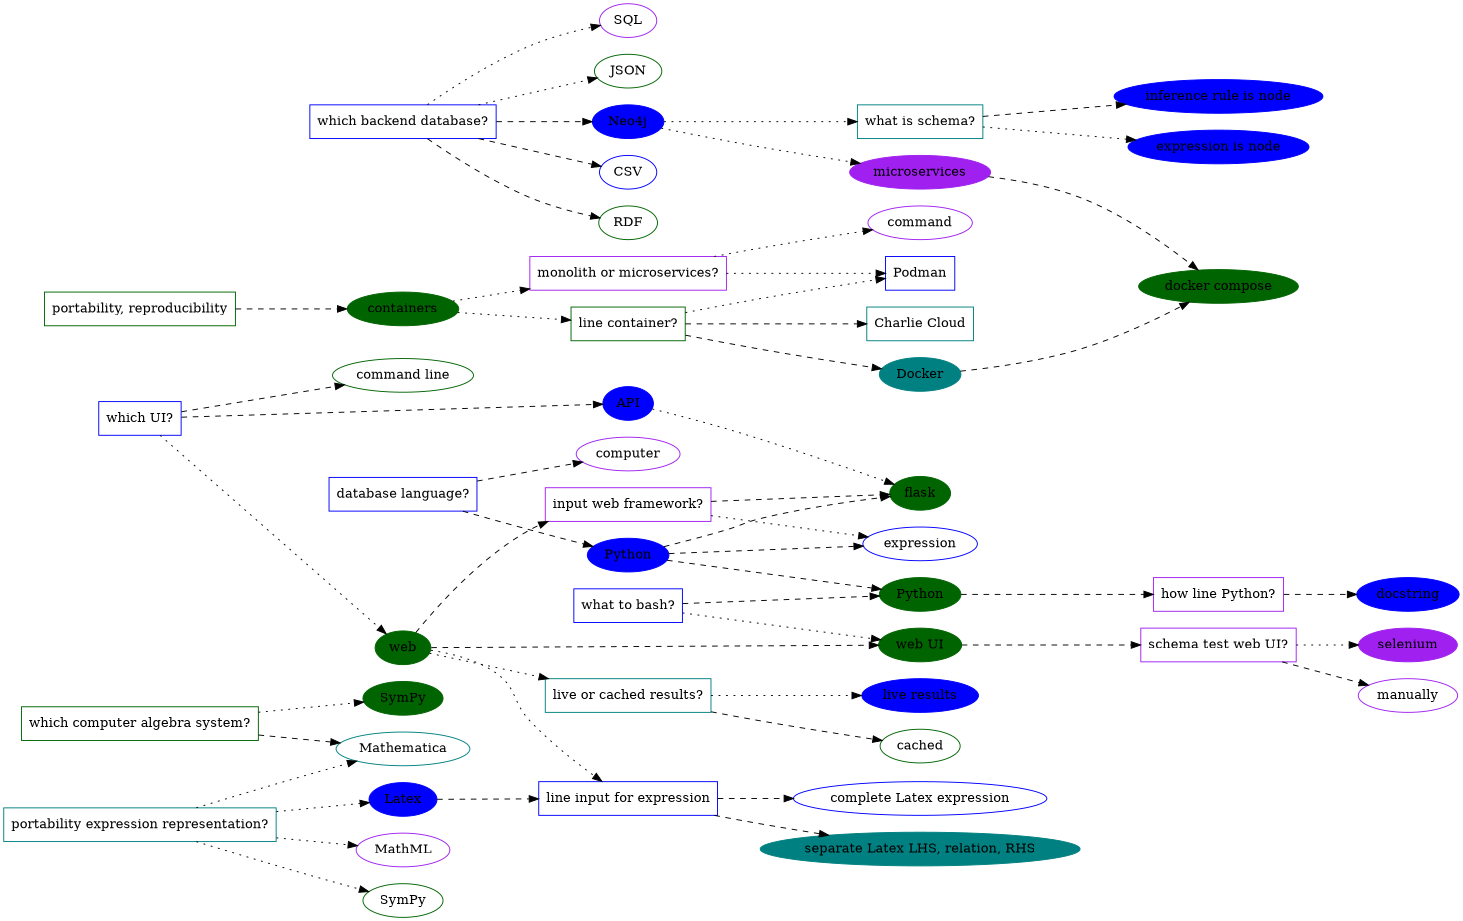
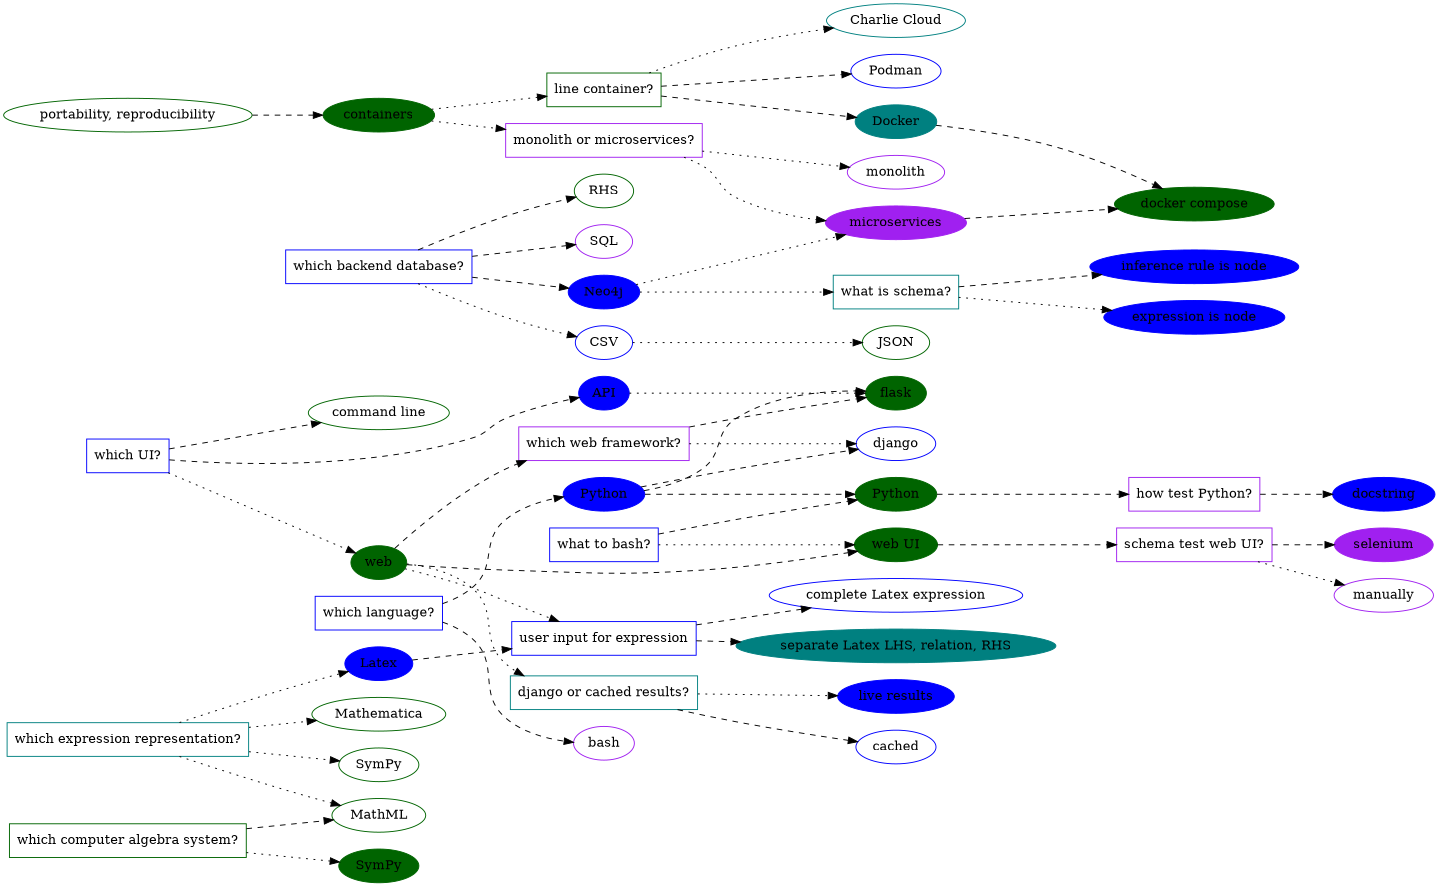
(505, 57) -> (519, 251)
(533, 92) -> (743, 343)
(535, 151) -> (492, 313)
(628, 223) -> (604, 191)
(920, 223) -> (896, 172)
(801, 273) -> (743, 201)
(920, 273) -> (896, 71)
(780, 295) -> (751, 80)
(140, 309) -> (128, 115)
(771, 324) -> (735, 46)
(920, 324) -> (896, 21)
(628, 454) -> (604, 743)
(403, 494) -> (379, 613)
(628, 505) -> (604, 444)
(920, 544) -> (896, 444)
(1219, 594) -> (1194, 494)
(1323, 645) -> (1298, 545)
(1321, 672) -> (1297, 572)
(628, 696) -> (604, 693)
(295, 738) -> (285, 825)
(920, 746) -> (896, 747)
(403, 749) -> (379, 714)
(628, 799) -> (604, 638)
(140, 825) -> (128, 740)
(403, 850) -> (379, 815)
